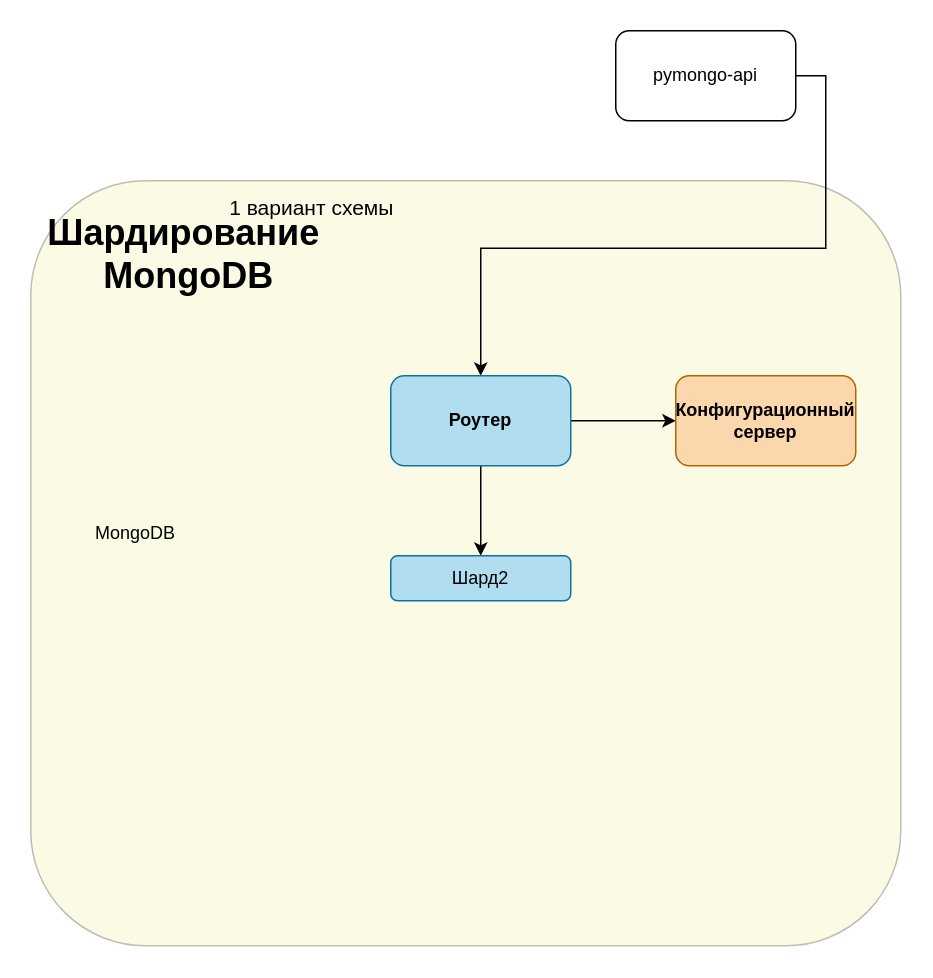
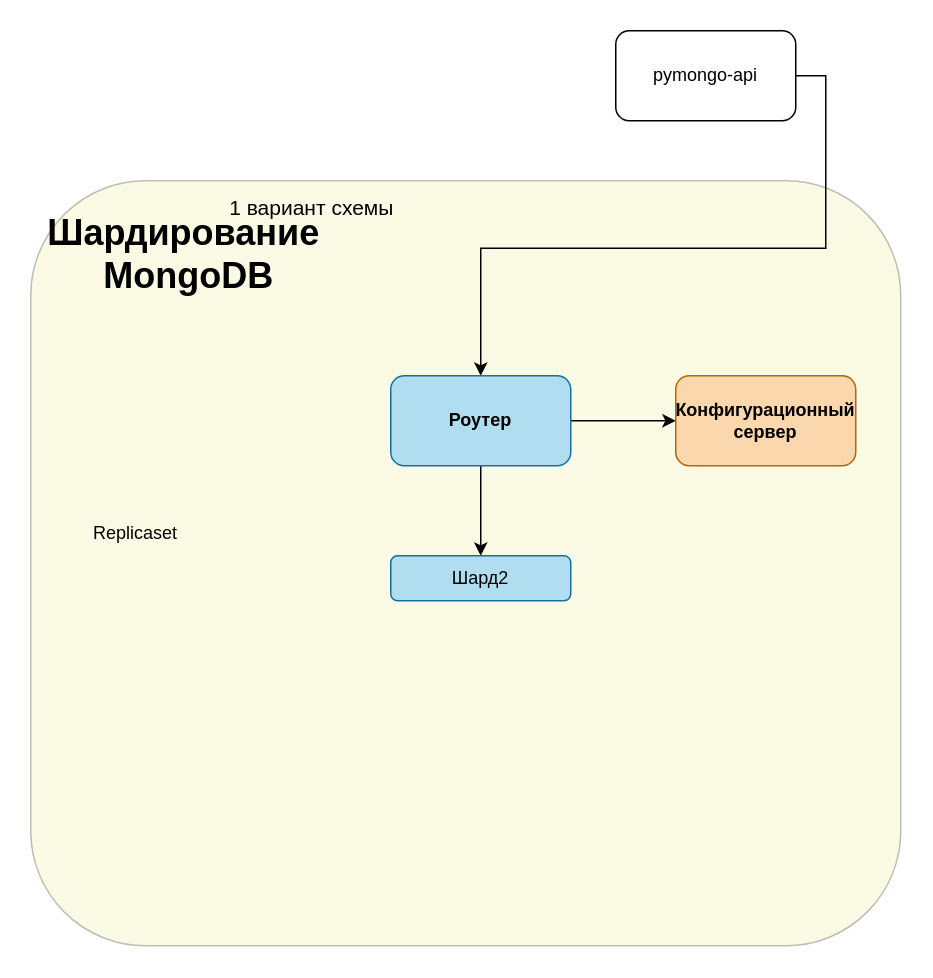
(136, 533) -> (136, 533)
